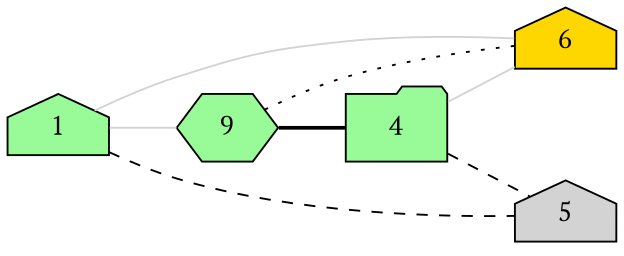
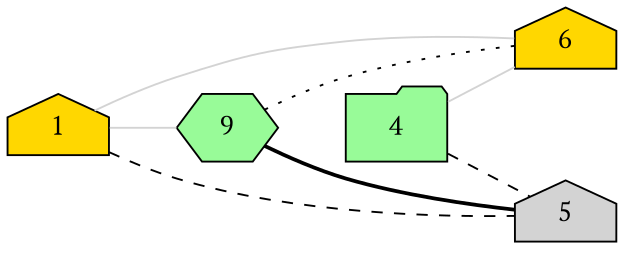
(58, 128) -> (58, 128)
(312, 128) -> (387, 189)
